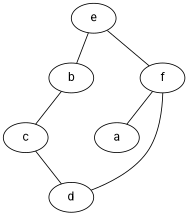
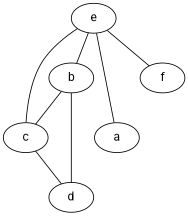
none -> (39, 68)
(140, 108) -> (105, 78)
(145, 155) -> (71, 138)
